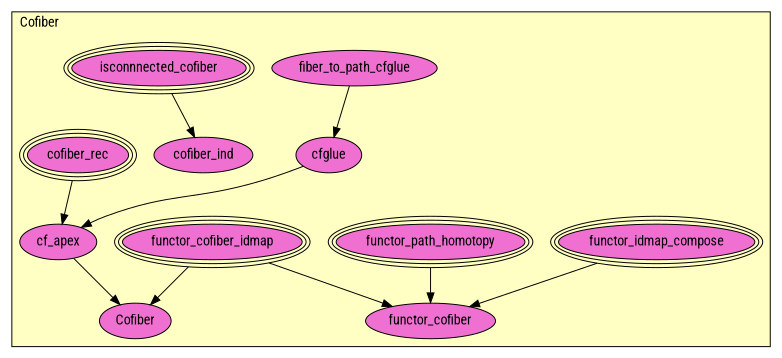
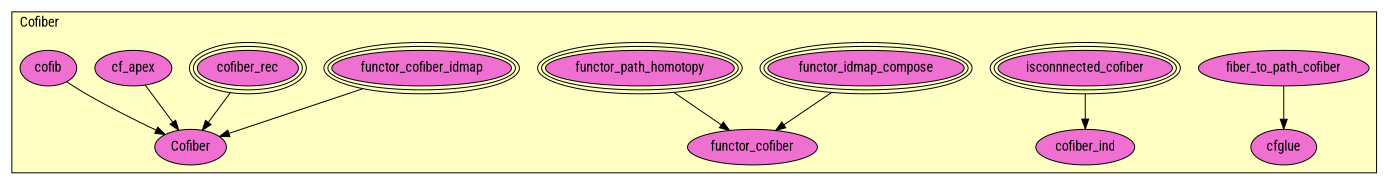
none -> (48, 68)
(355, 68) -> (1284, 68)
(197, 195) -> none
(68, 198) -> (219, 107)
(326, 283) -> none
